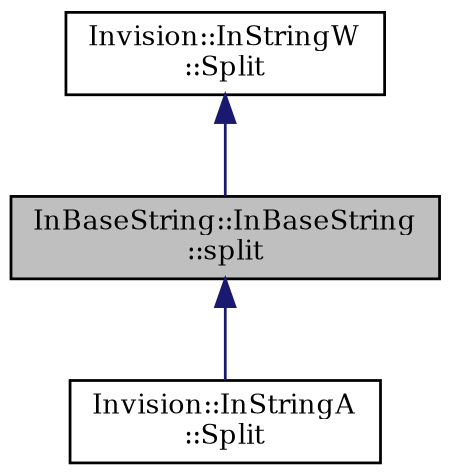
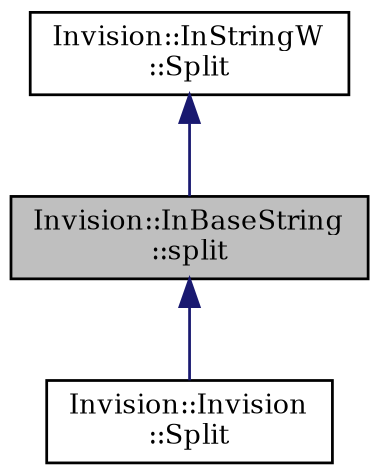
(225, 238) -> (190, 238)
(225, 422) -> (190, 422)
